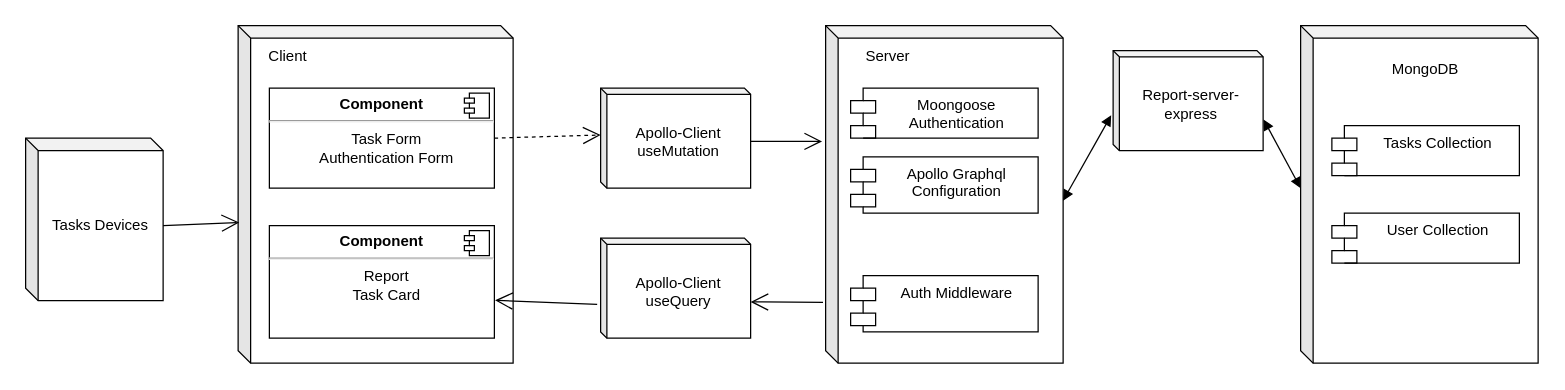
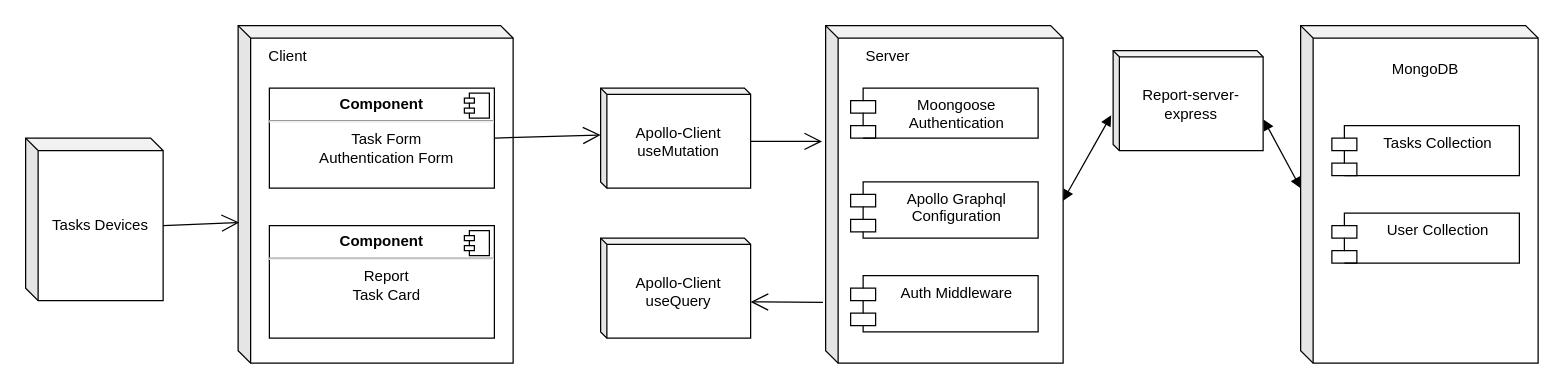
(547, 137) -> (547, 137)
(944, 185) -> (944, 210)
(548, 302) -> none
